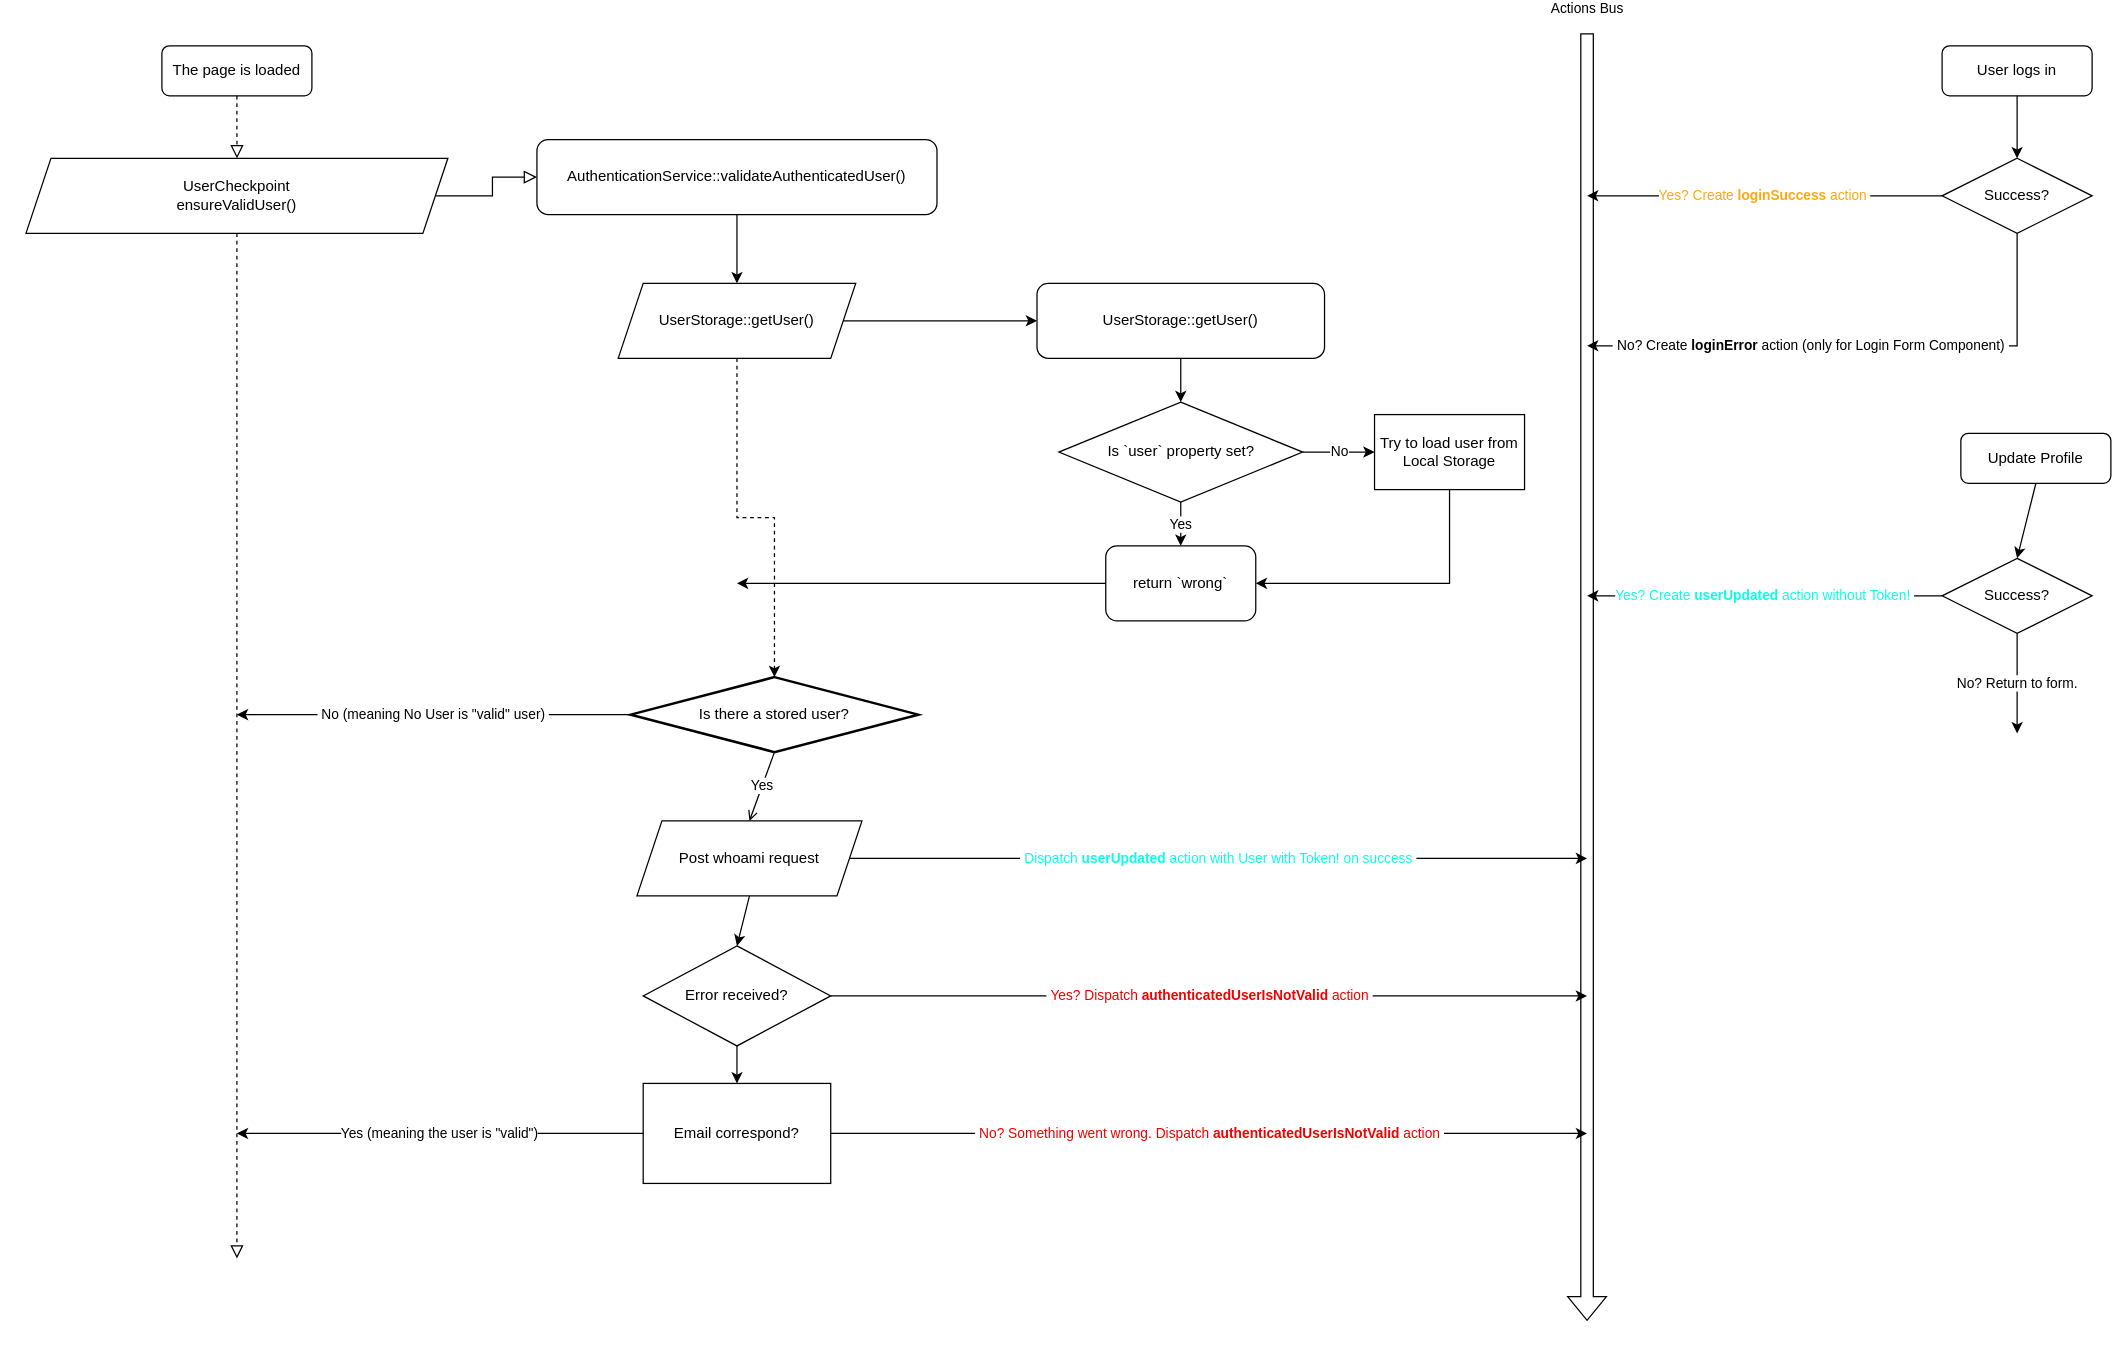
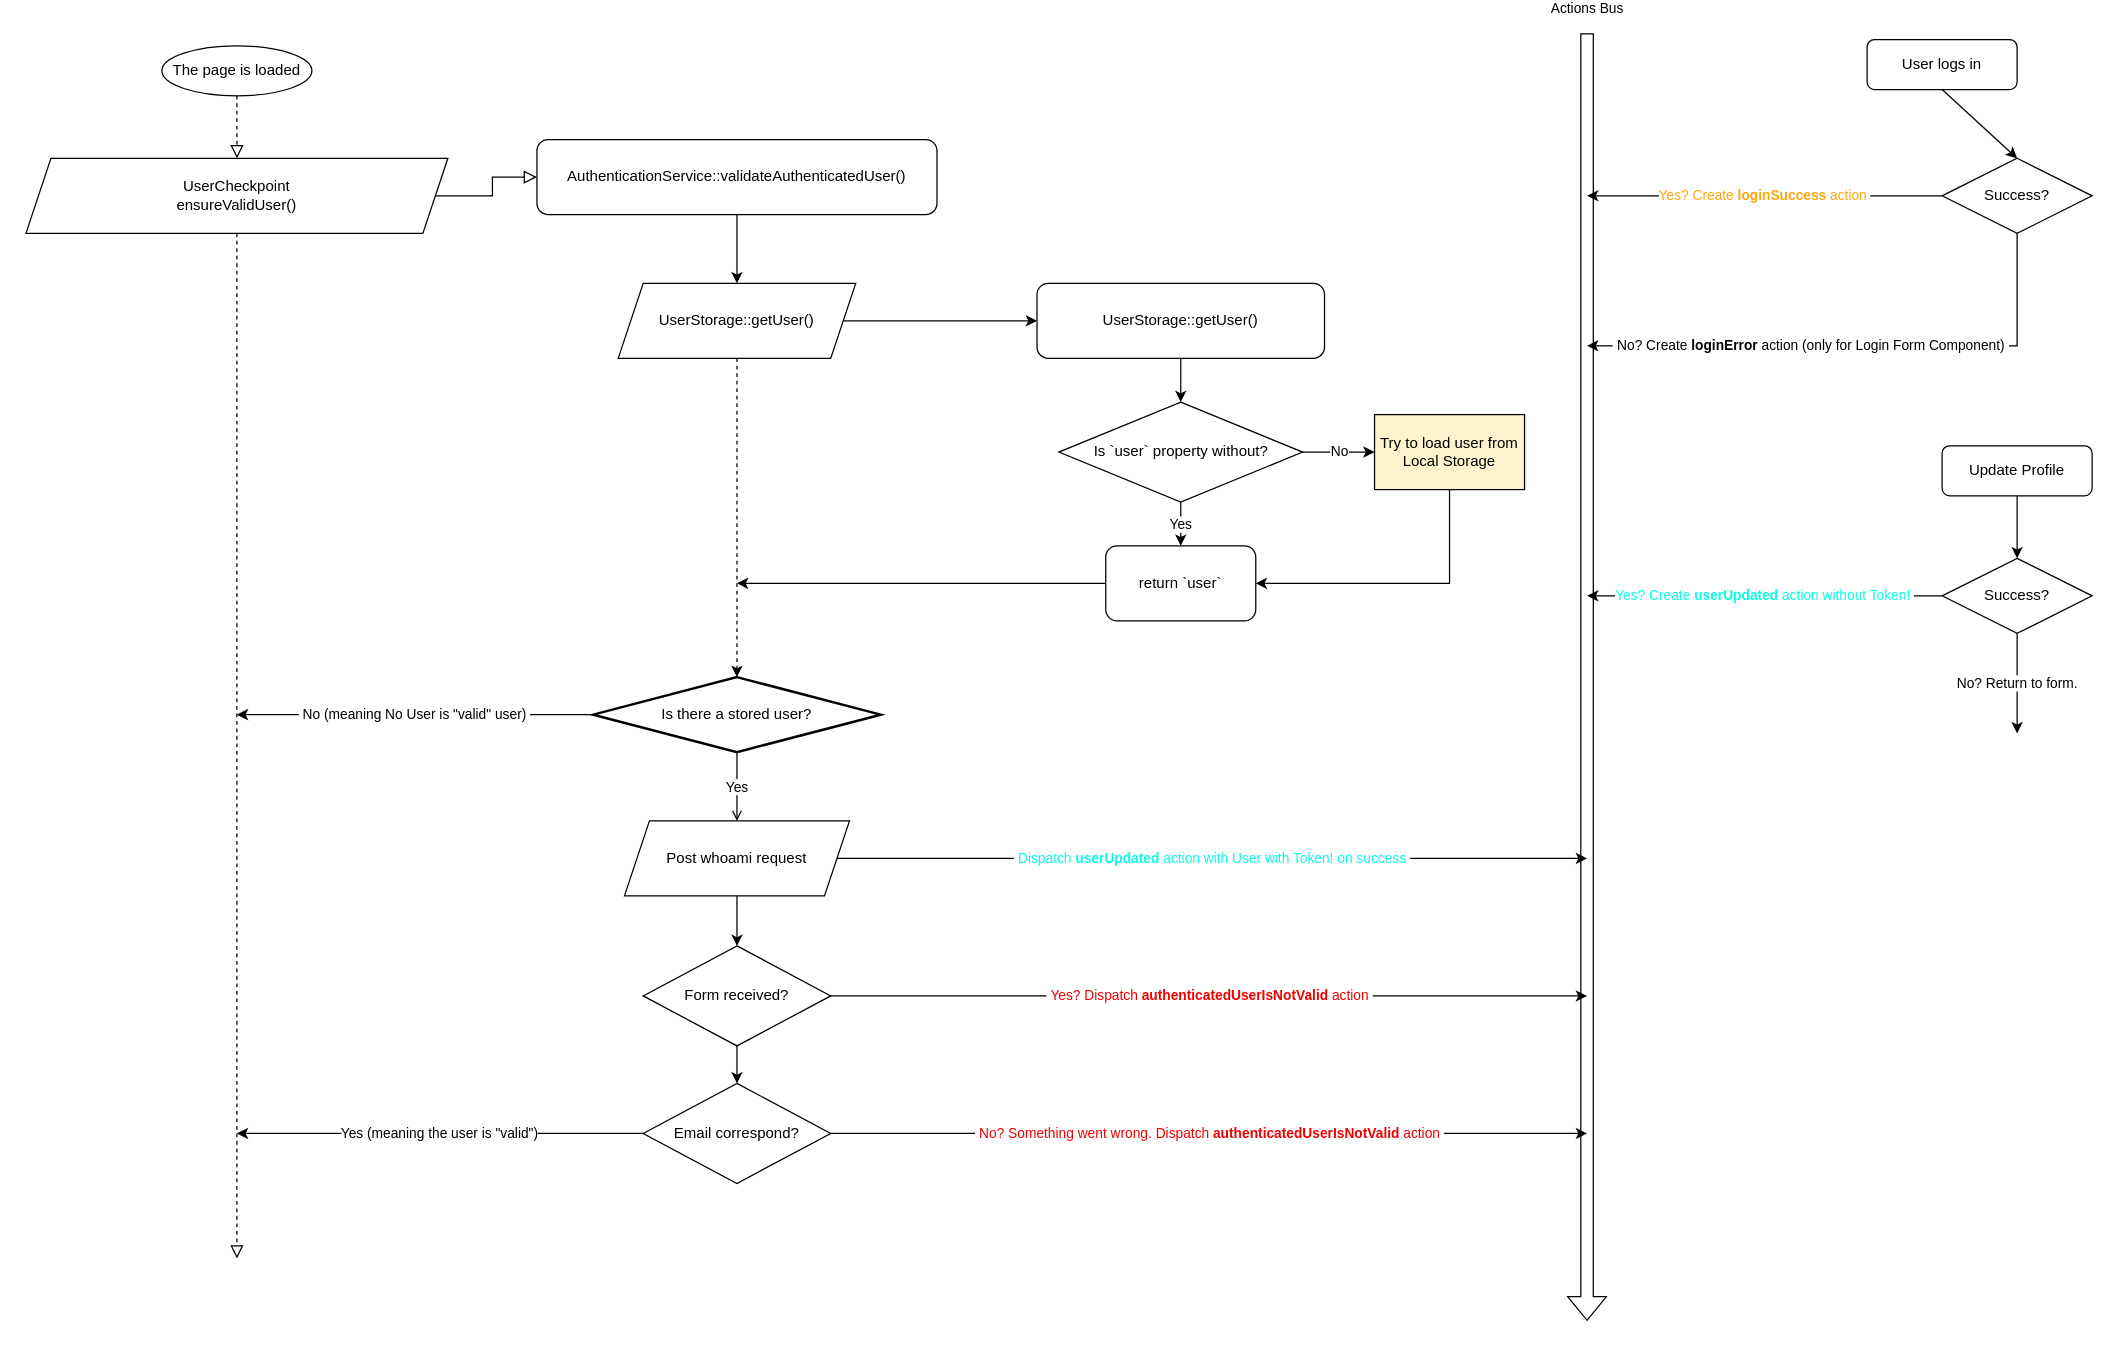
(237, 71) -> (237, 71)
(2017, 71) -> (1942, 64)
(1181, 452) -> (1181, 452)
(1449, 452) -> (1449, 452)
(2036, 458) -> (2017, 471)
(1181, 583) -> (1181, 583)
(774, 714) -> (737, 714)
(749, 858) -> (737, 858)
(737, 996) -> (737, 996)
(737, 1133) -> (737, 1133)
